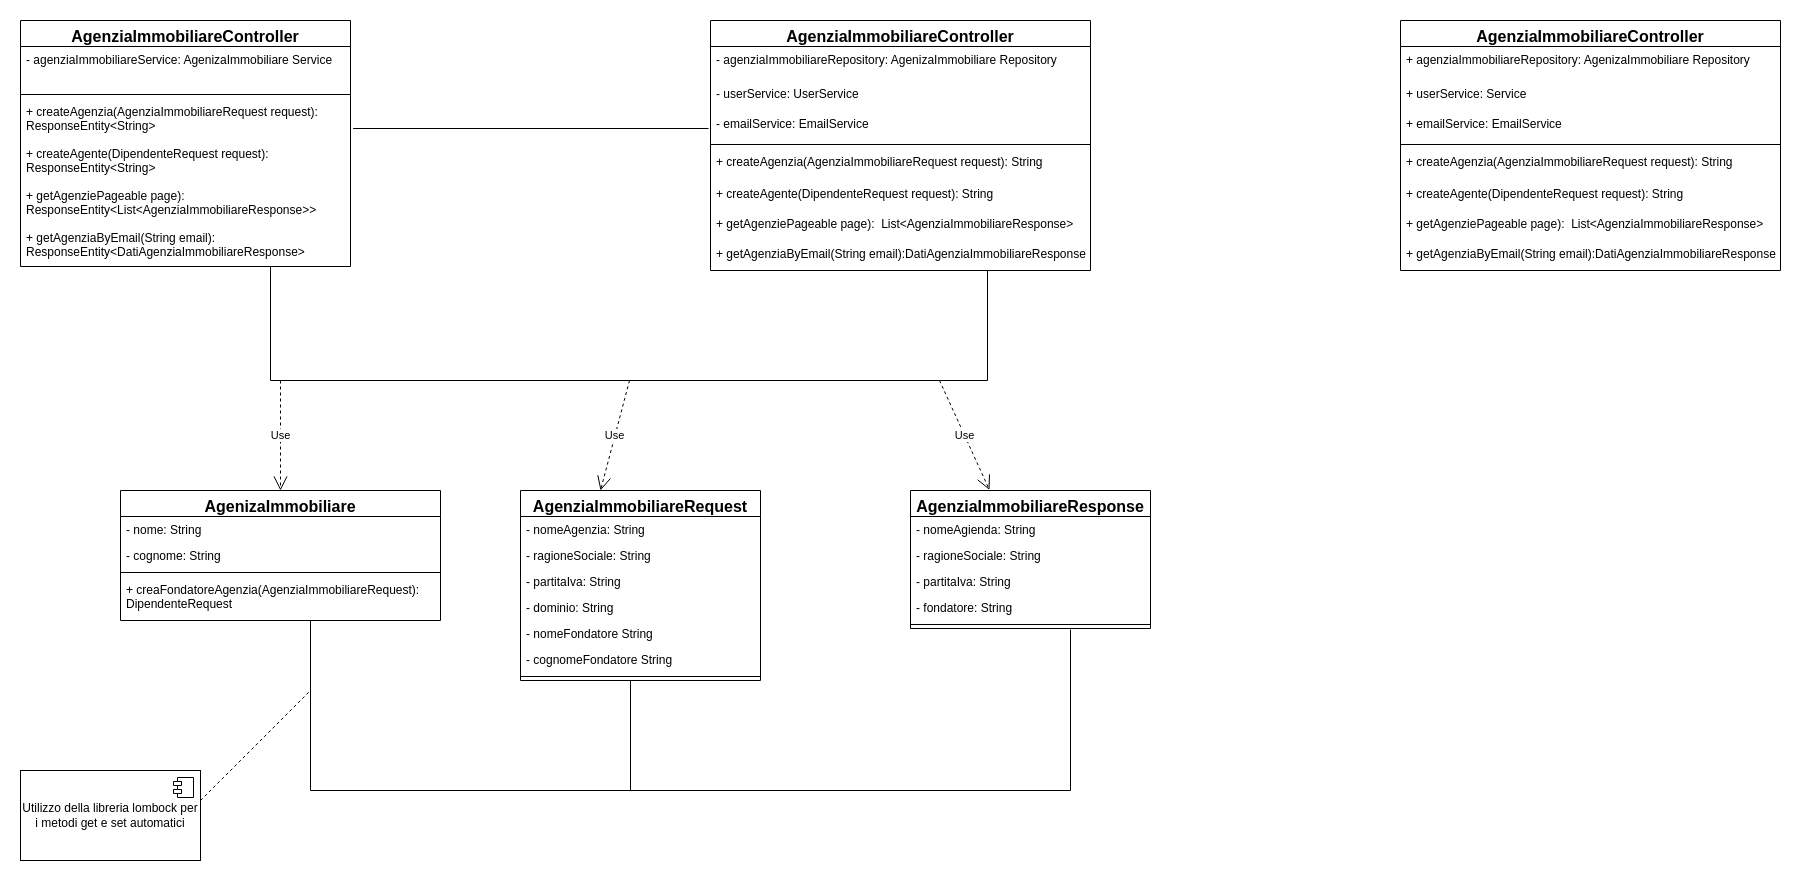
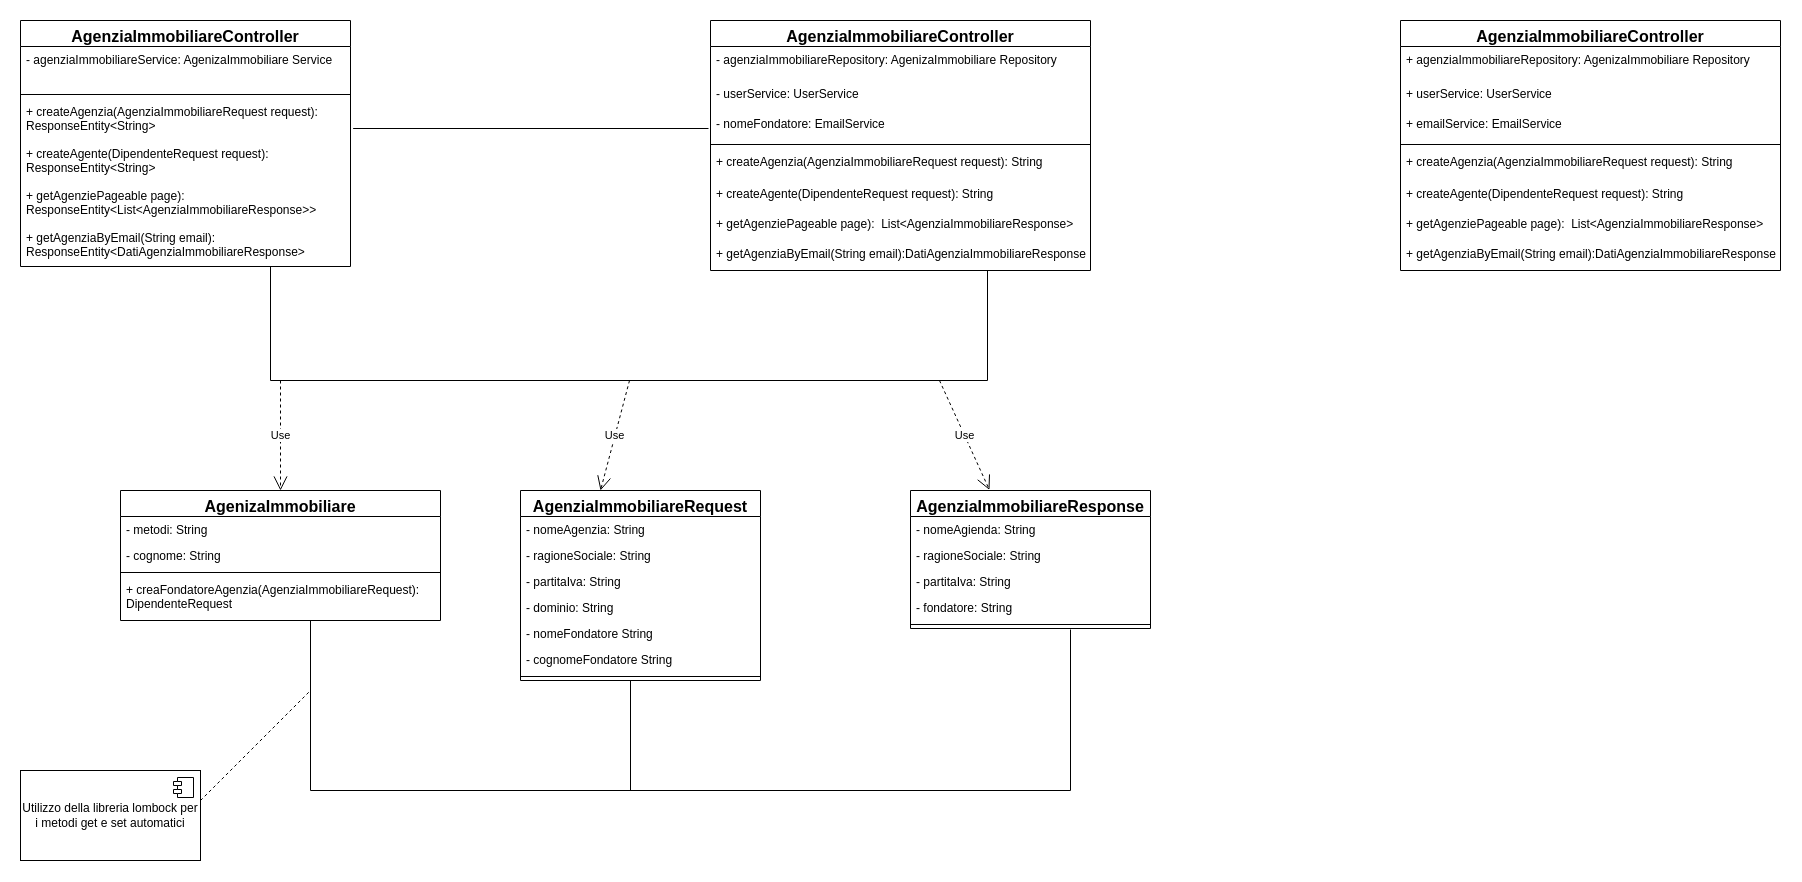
(1473, 95) -> (1486, 95)
(797, 125) -> (805, 125)
(167, 531) -> (172, 531)
